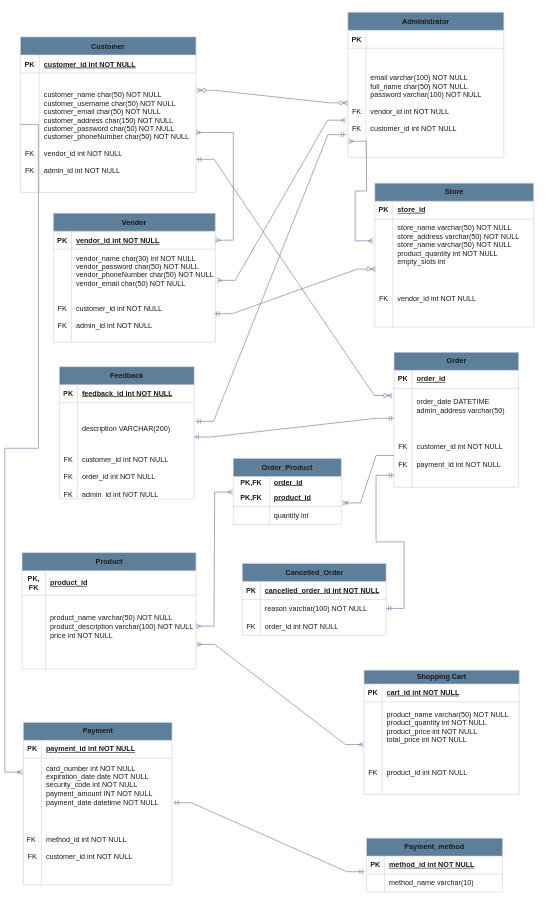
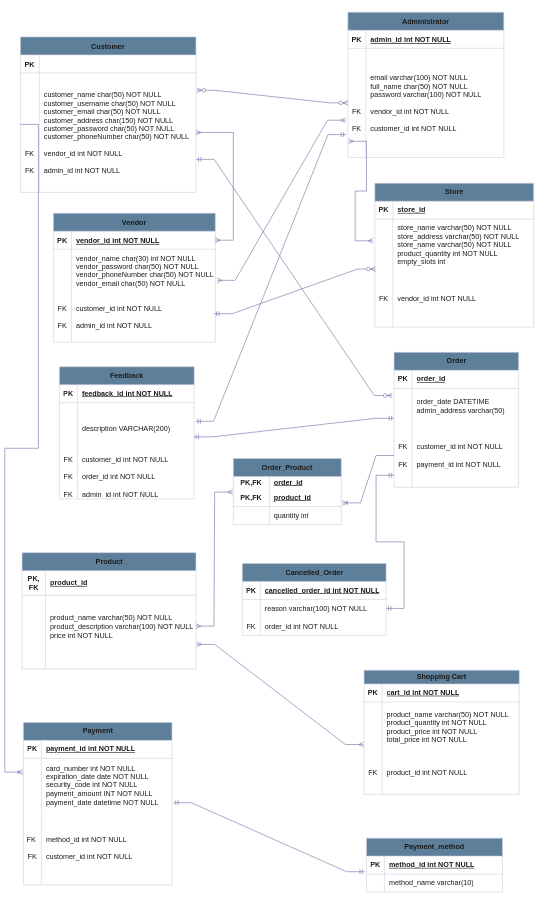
none -> (435, 39)
(117, 64) -> none
